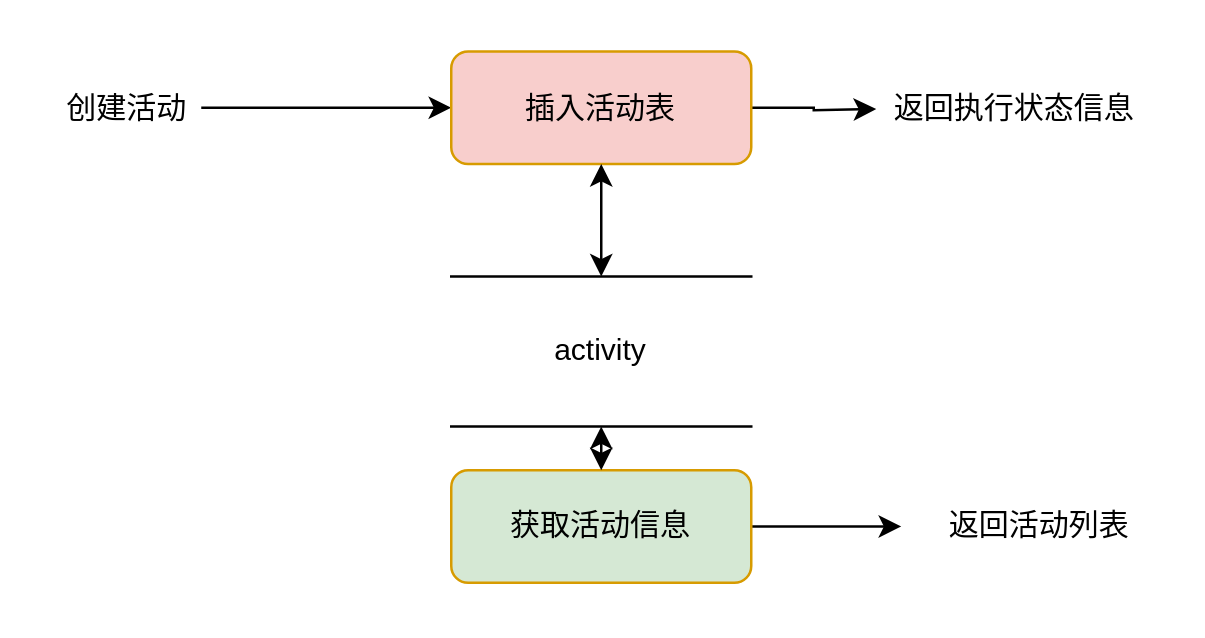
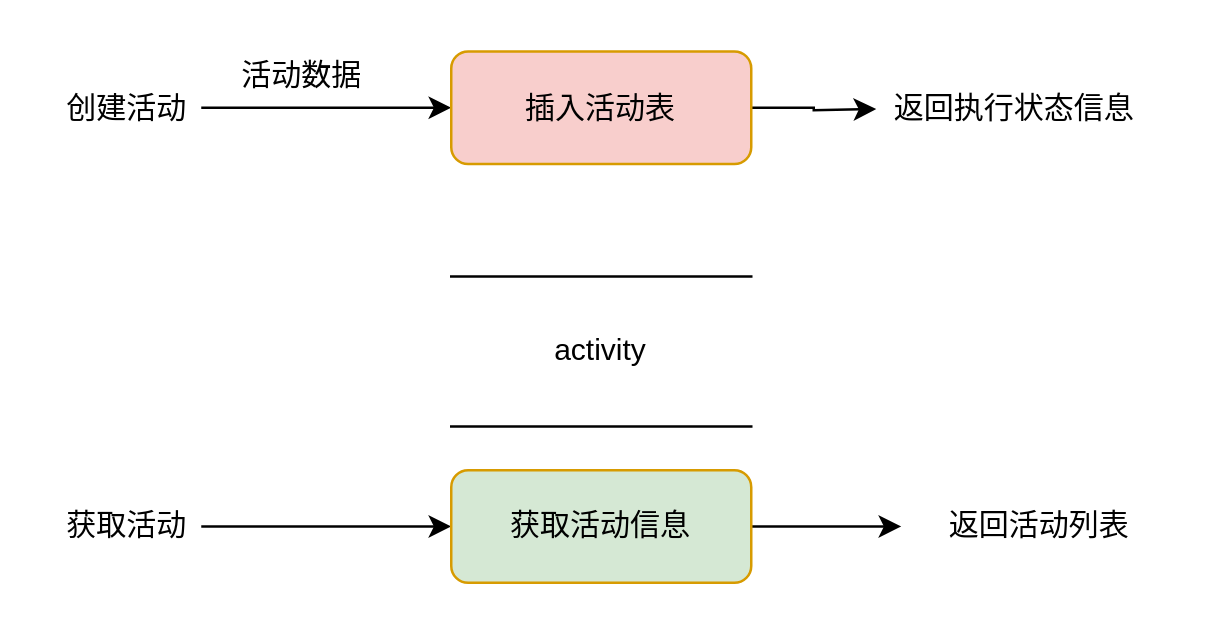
none -> (301, 76)
(601, 220) -> none
(601, 449) -> none
none -> (126, 526)
none -> (318, 526)
